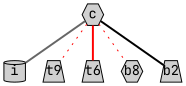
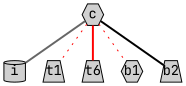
(54, 71) -> (54, 71)
(132, 71) -> (132, 71)
